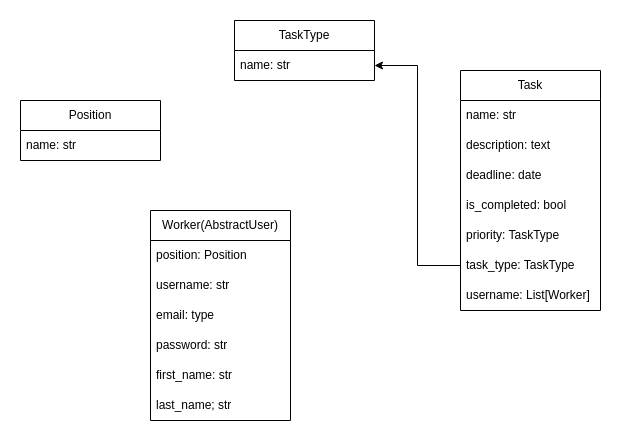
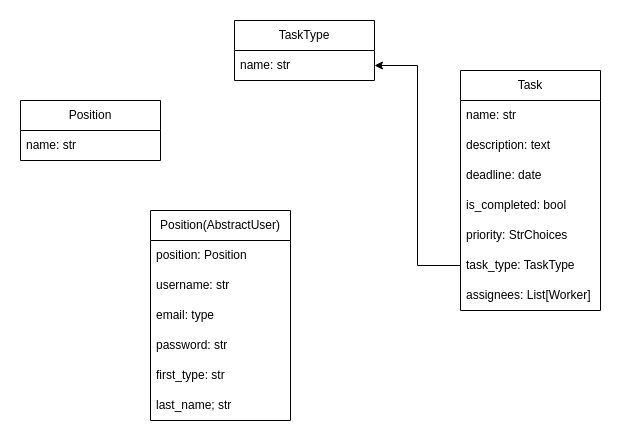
(221, 226) -> (221, 226)
(521, 236) -> (526, 236)
(532, 296) -> (532, 296)
(202, 376) -> (202, 376)
